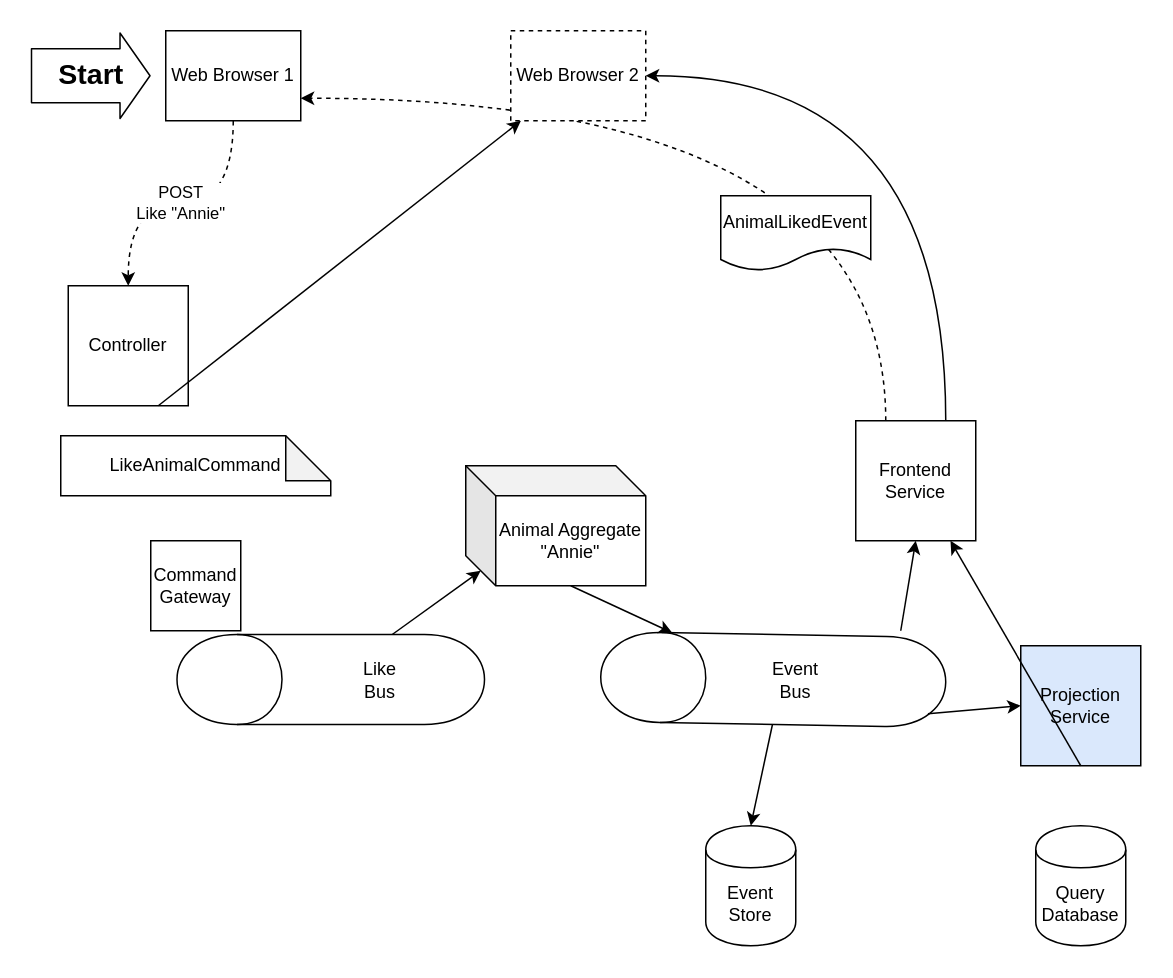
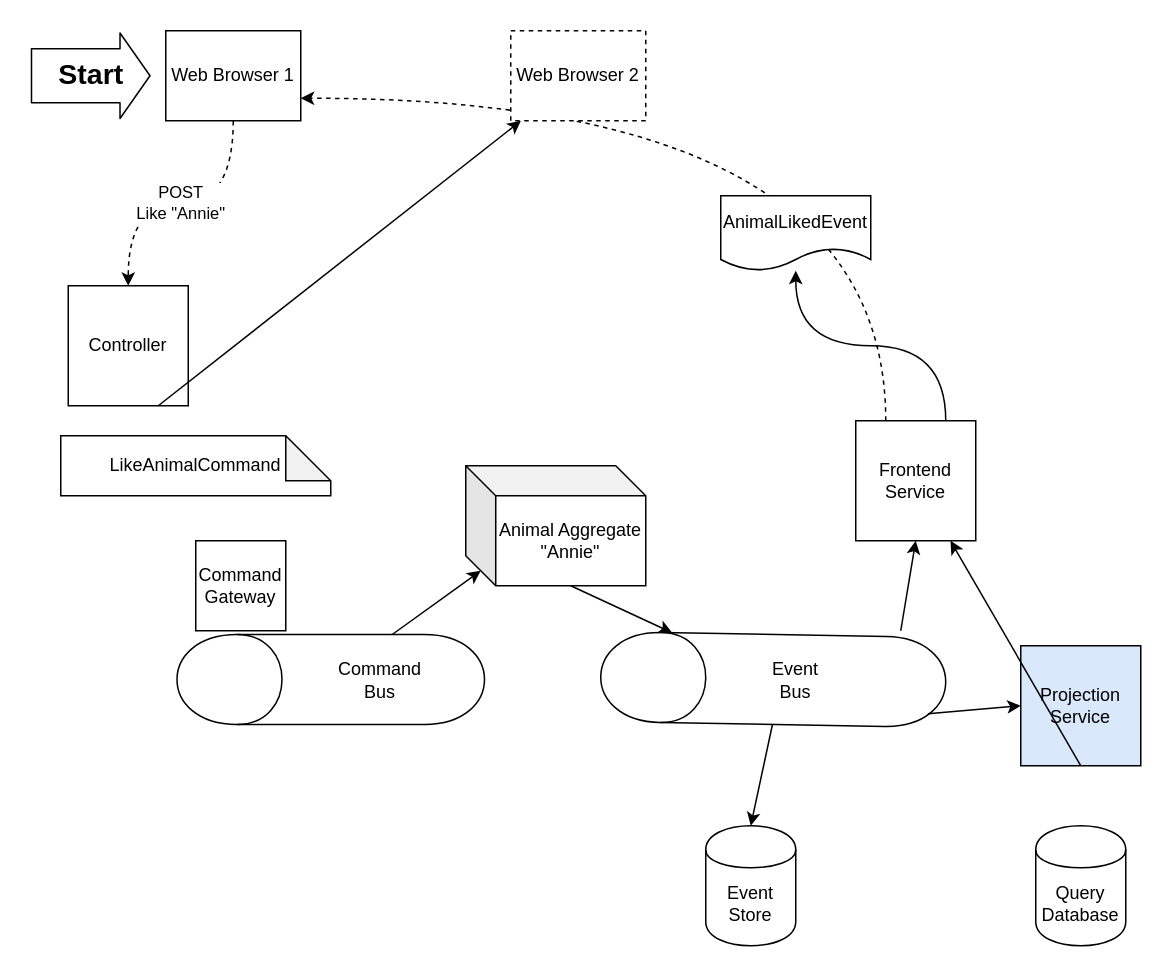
(879, 171) -> (869, 346)
(196, 586) -> (241, 586)
(380, 680) -> (380, 680)
